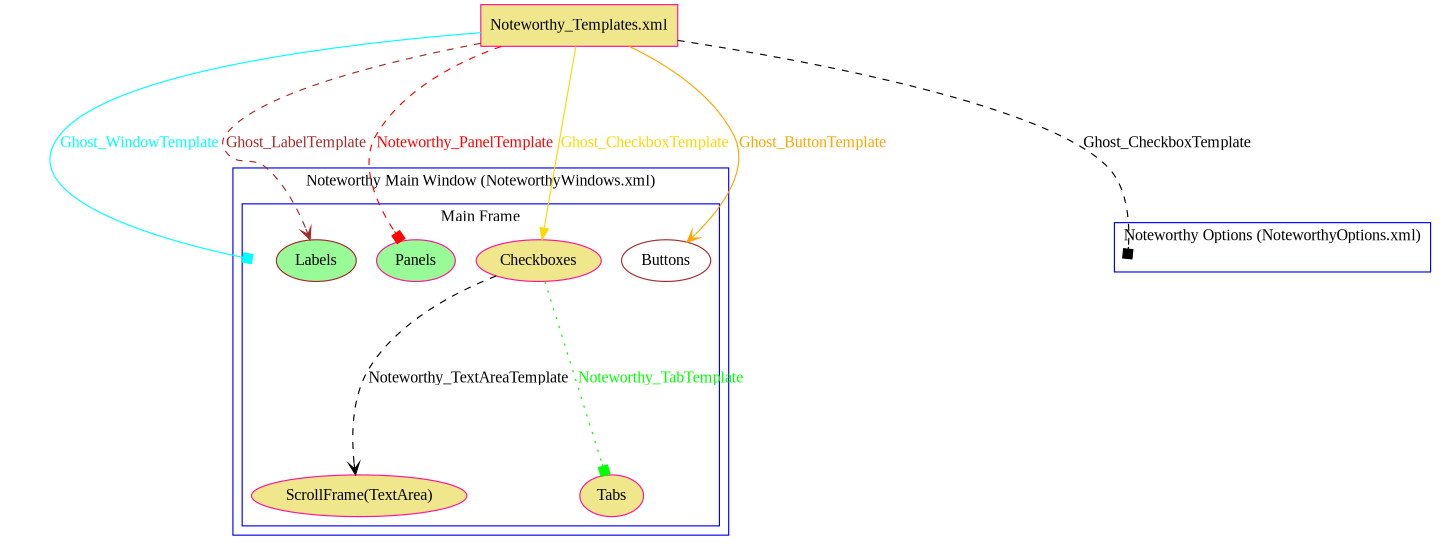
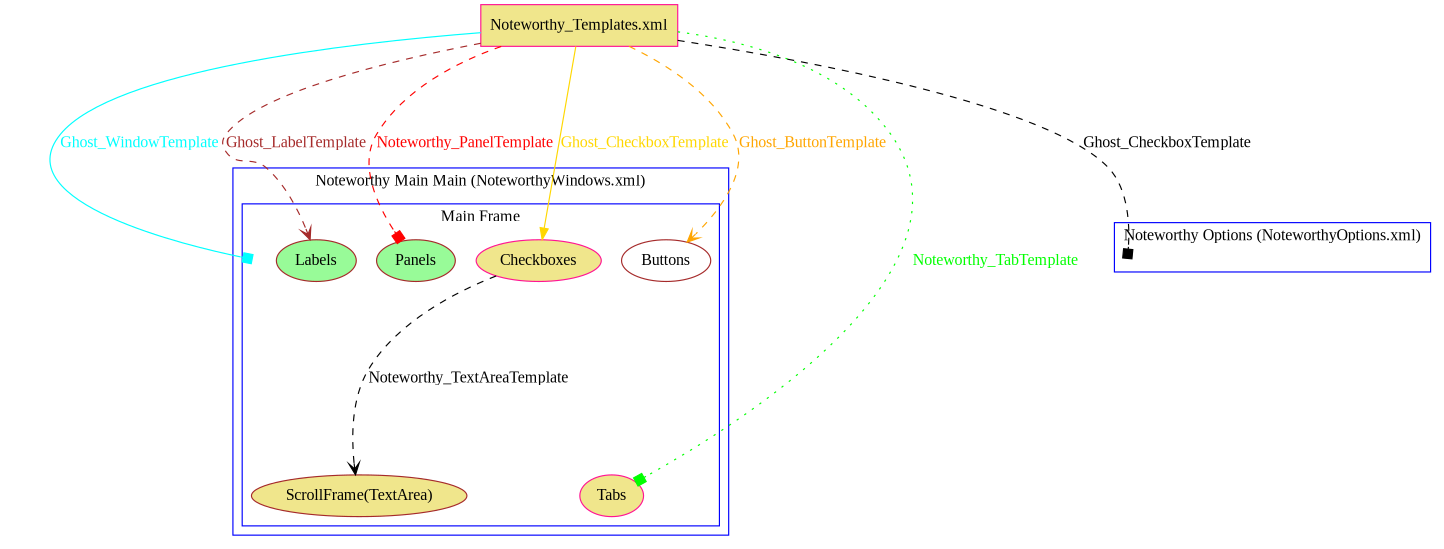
(727, 124) -> (727, 124)
(481, 181) -> (481, 181)
(416, 261) -> (416, 261)
(573, 373) -> (904, 241)
(359, 496) -> (359, 496)
